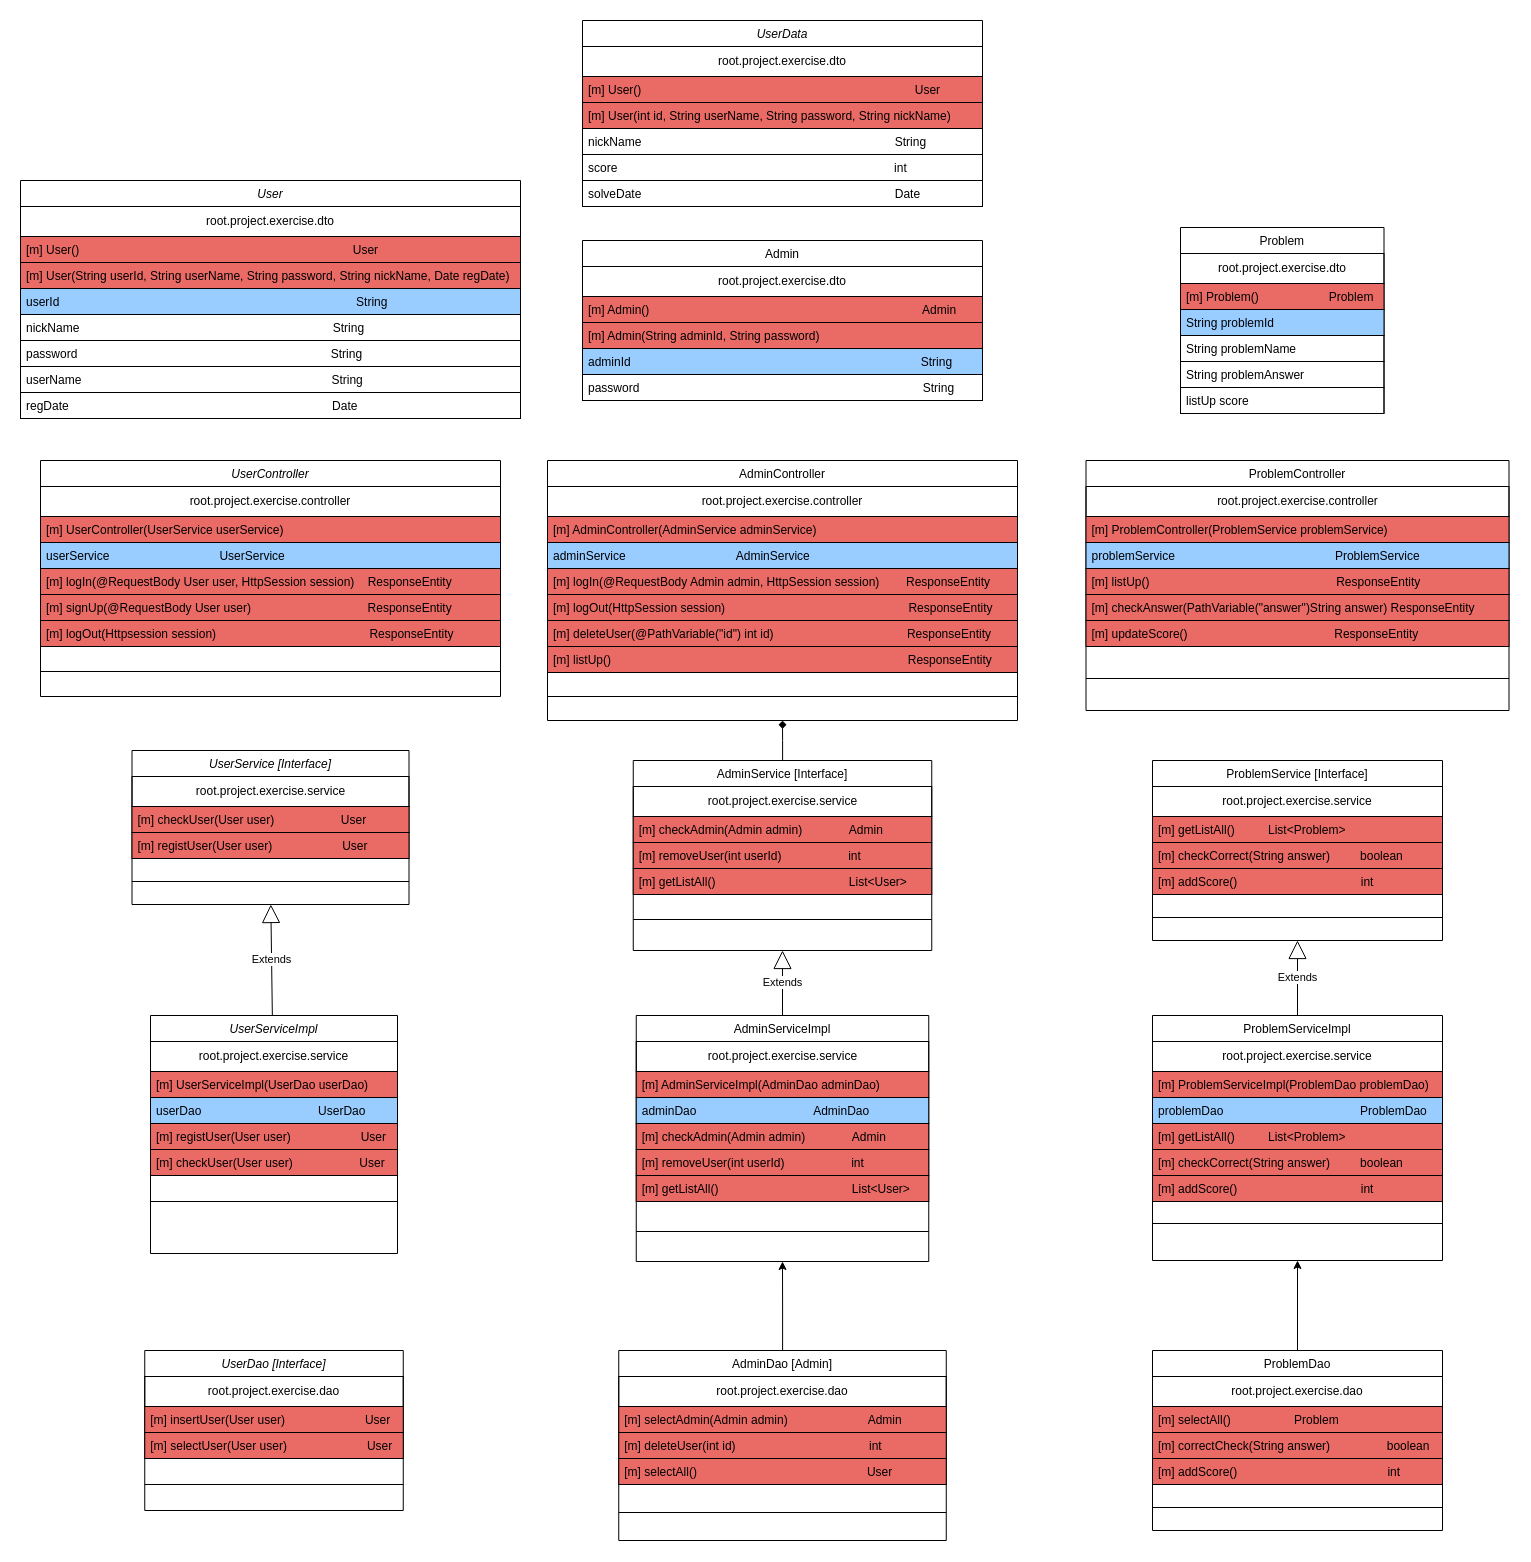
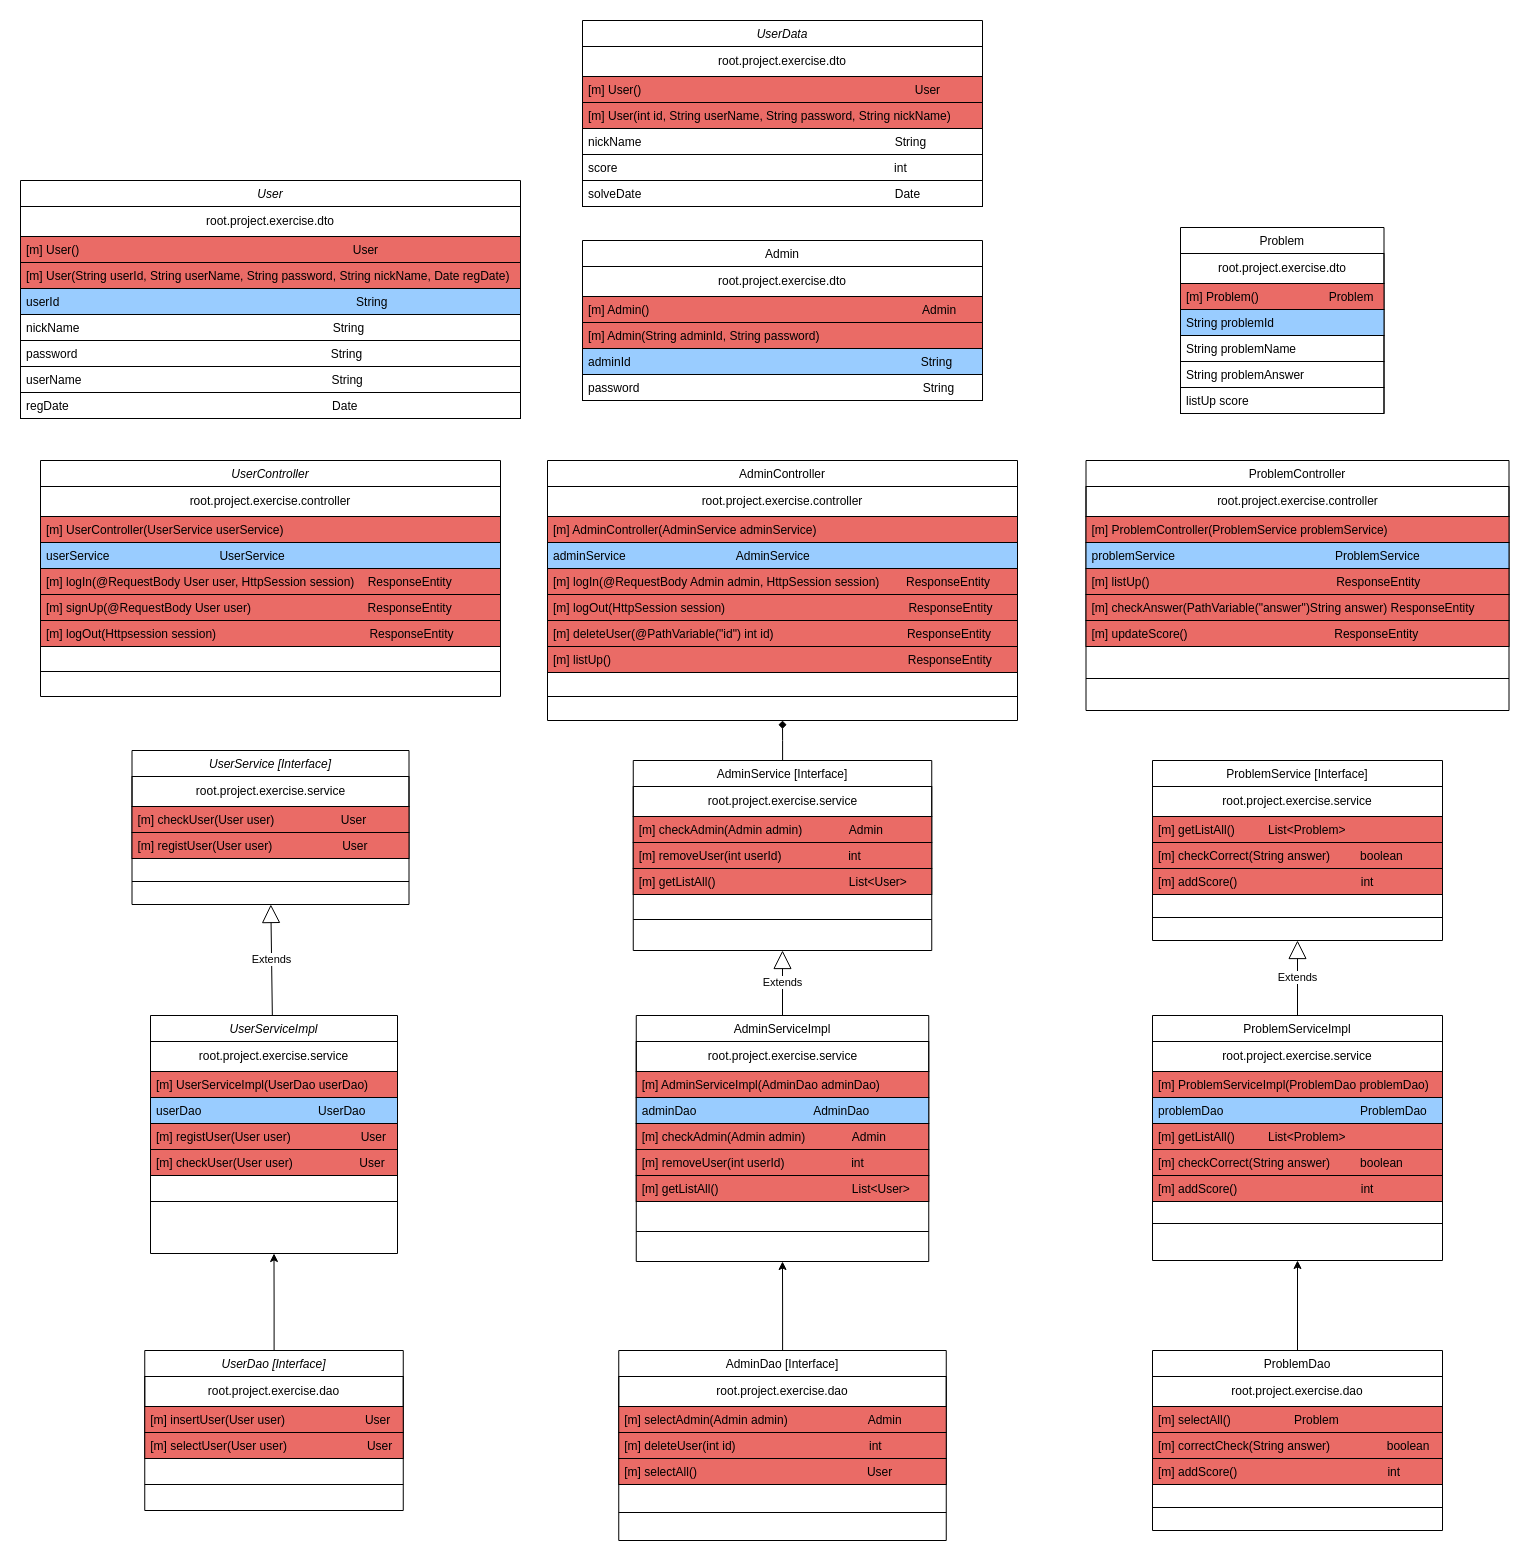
none -> (274, 1305)
(782, 1364) -> (782, 1364)
